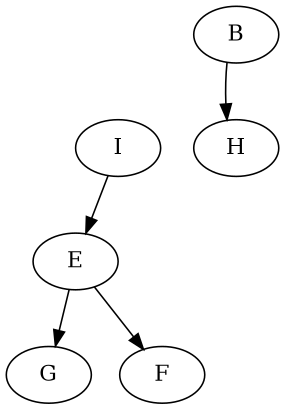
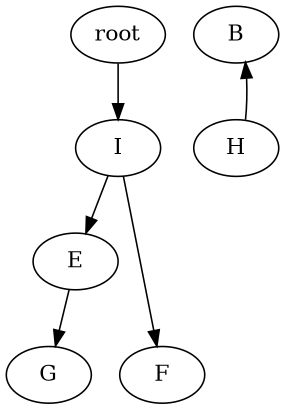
none -> (118, 35)
(226, 83) -> (247, 99)
(114, 312) -> (139, 254)
